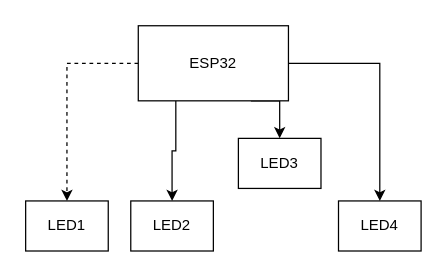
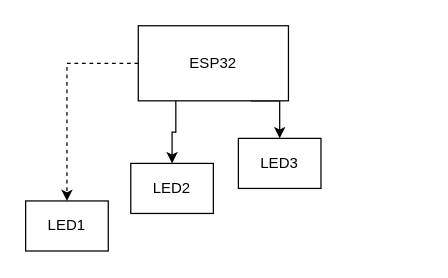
(379, 82) -> none
(172, 226) -> (172, 188)
(379, 226) -> none
